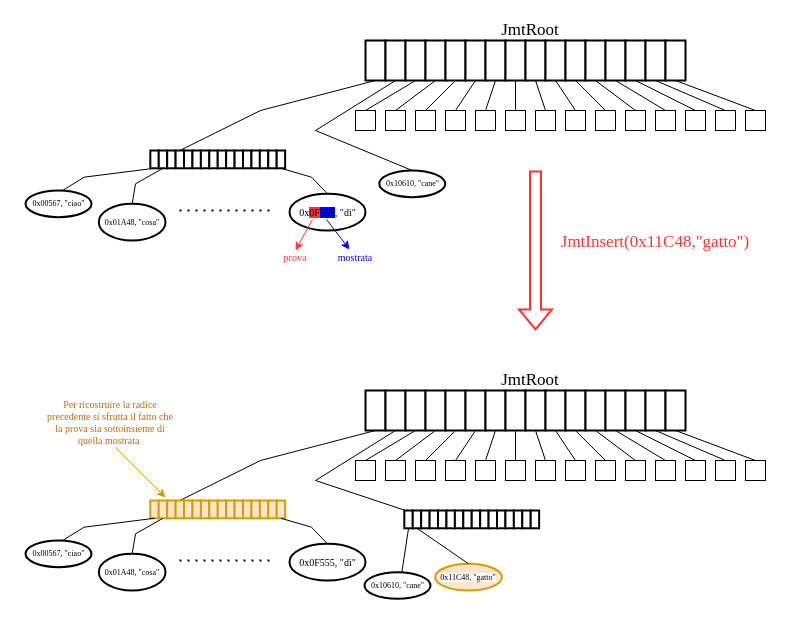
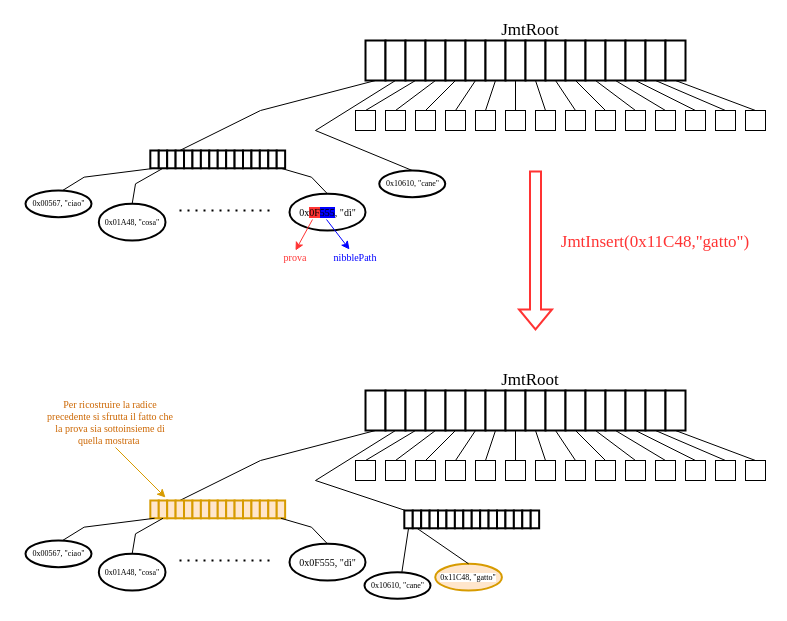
(356, 258) -> (356, 258)
